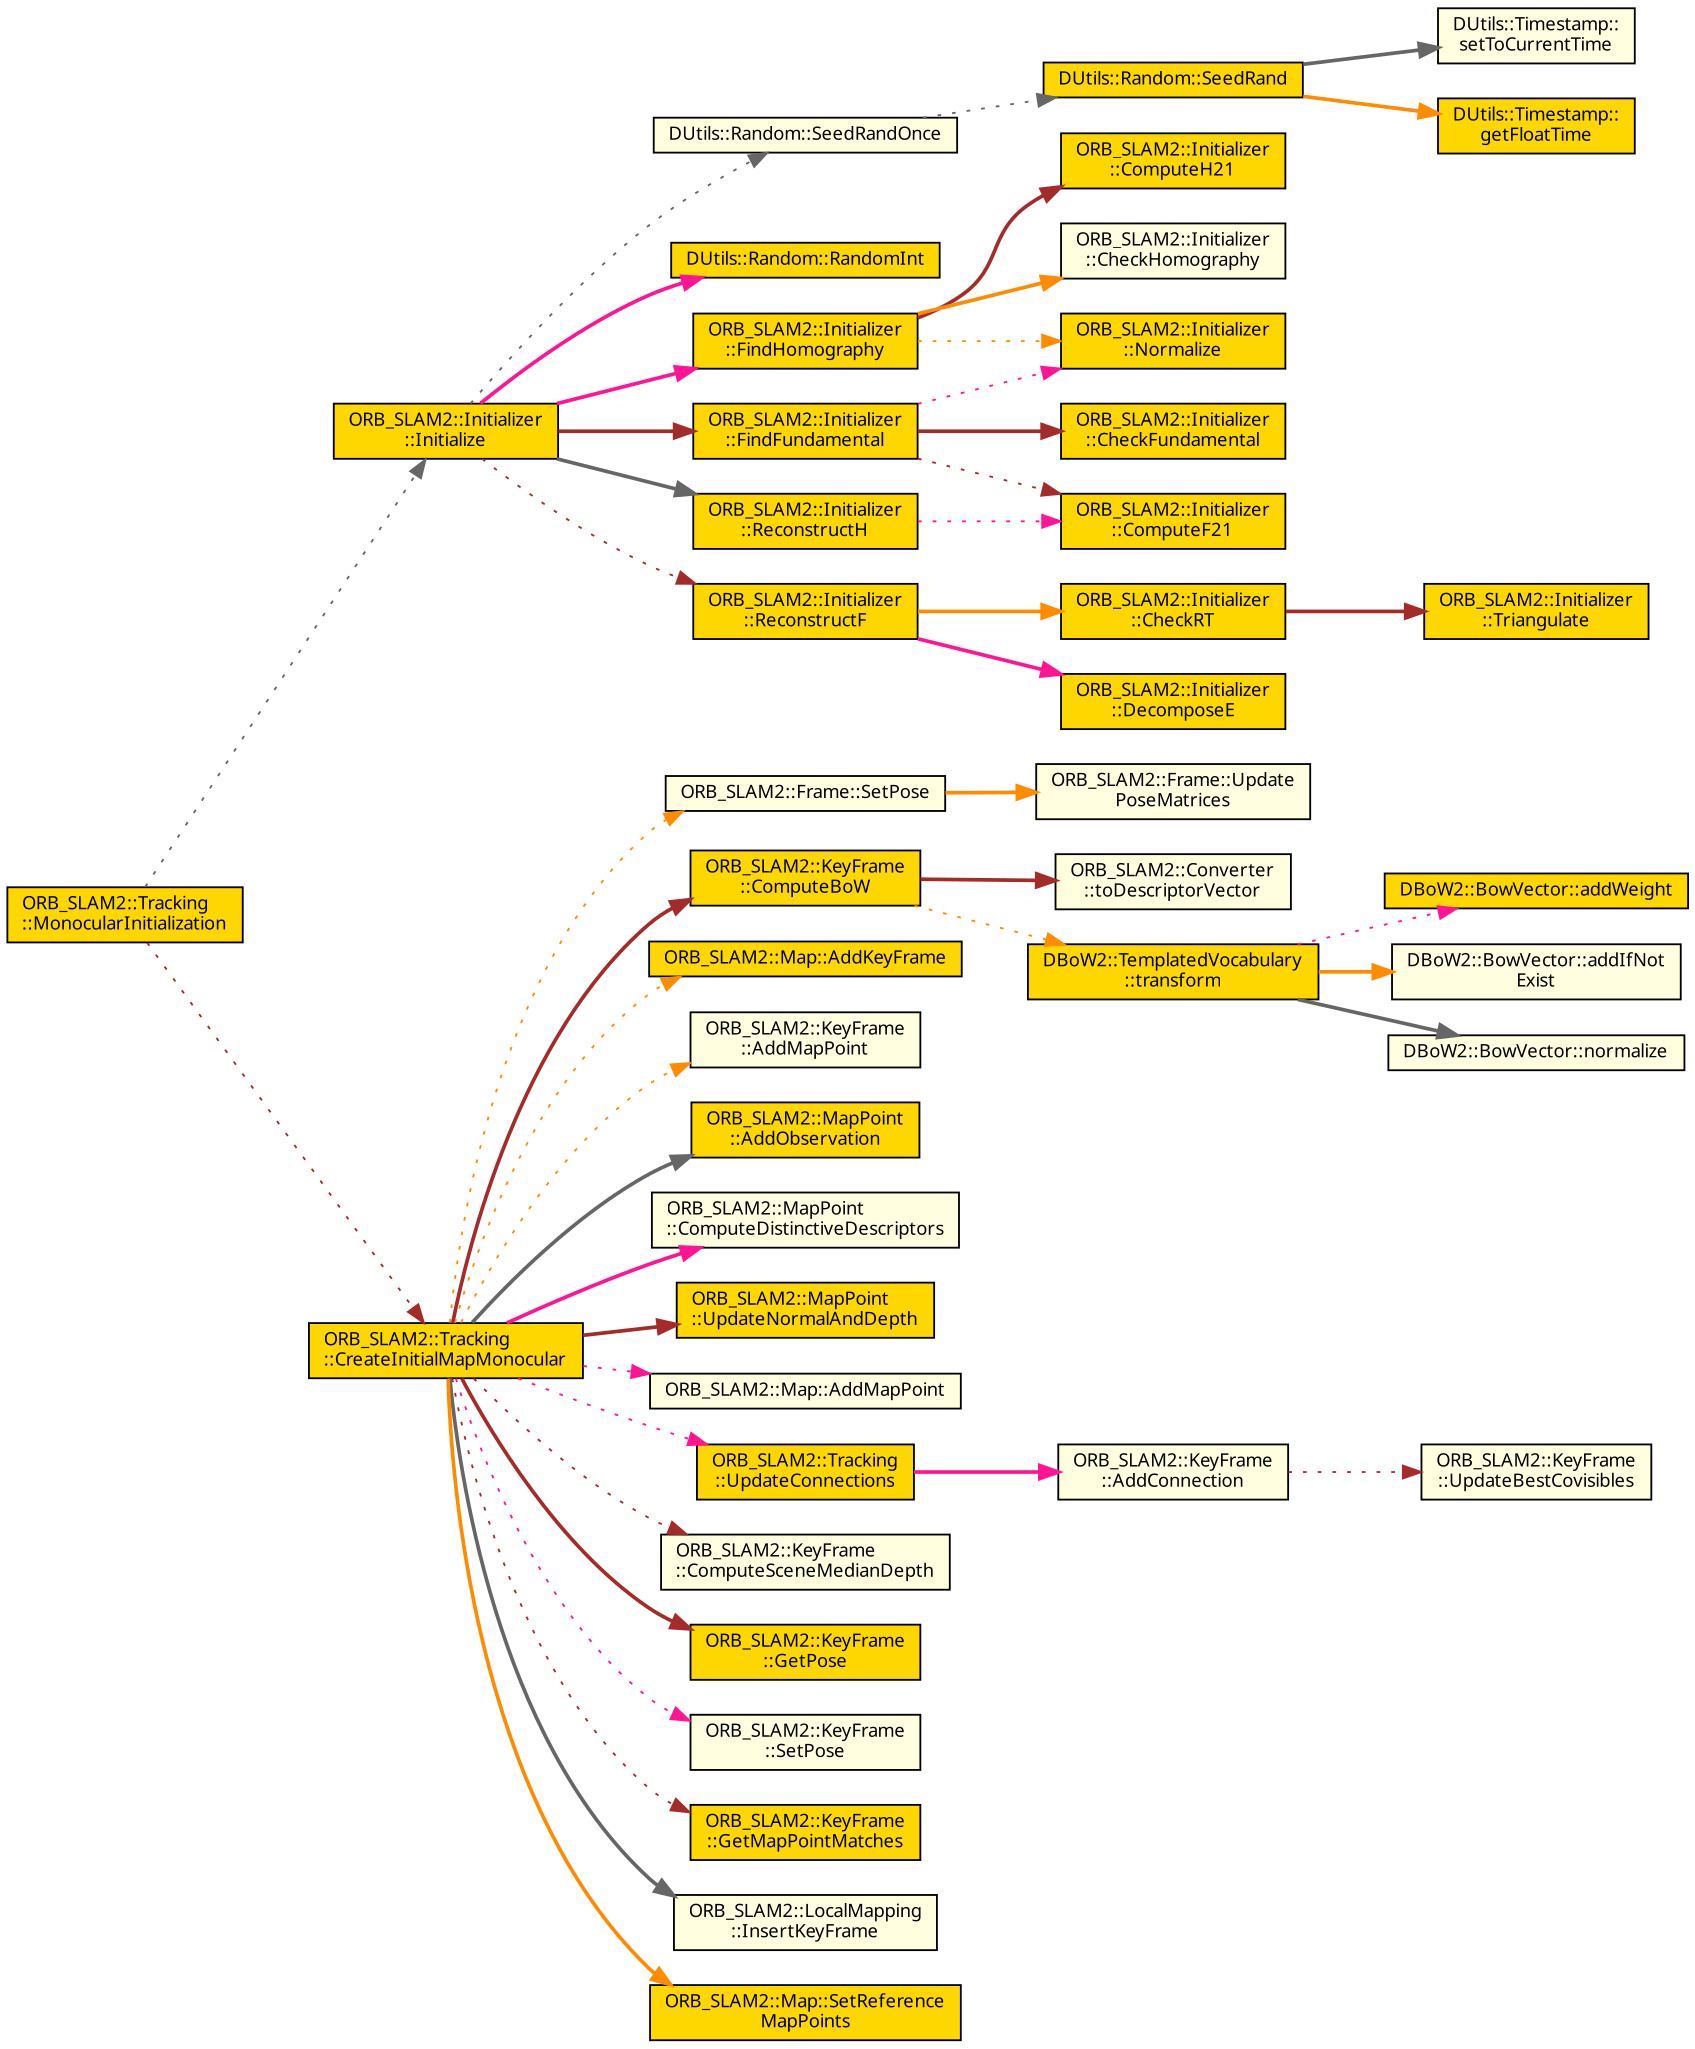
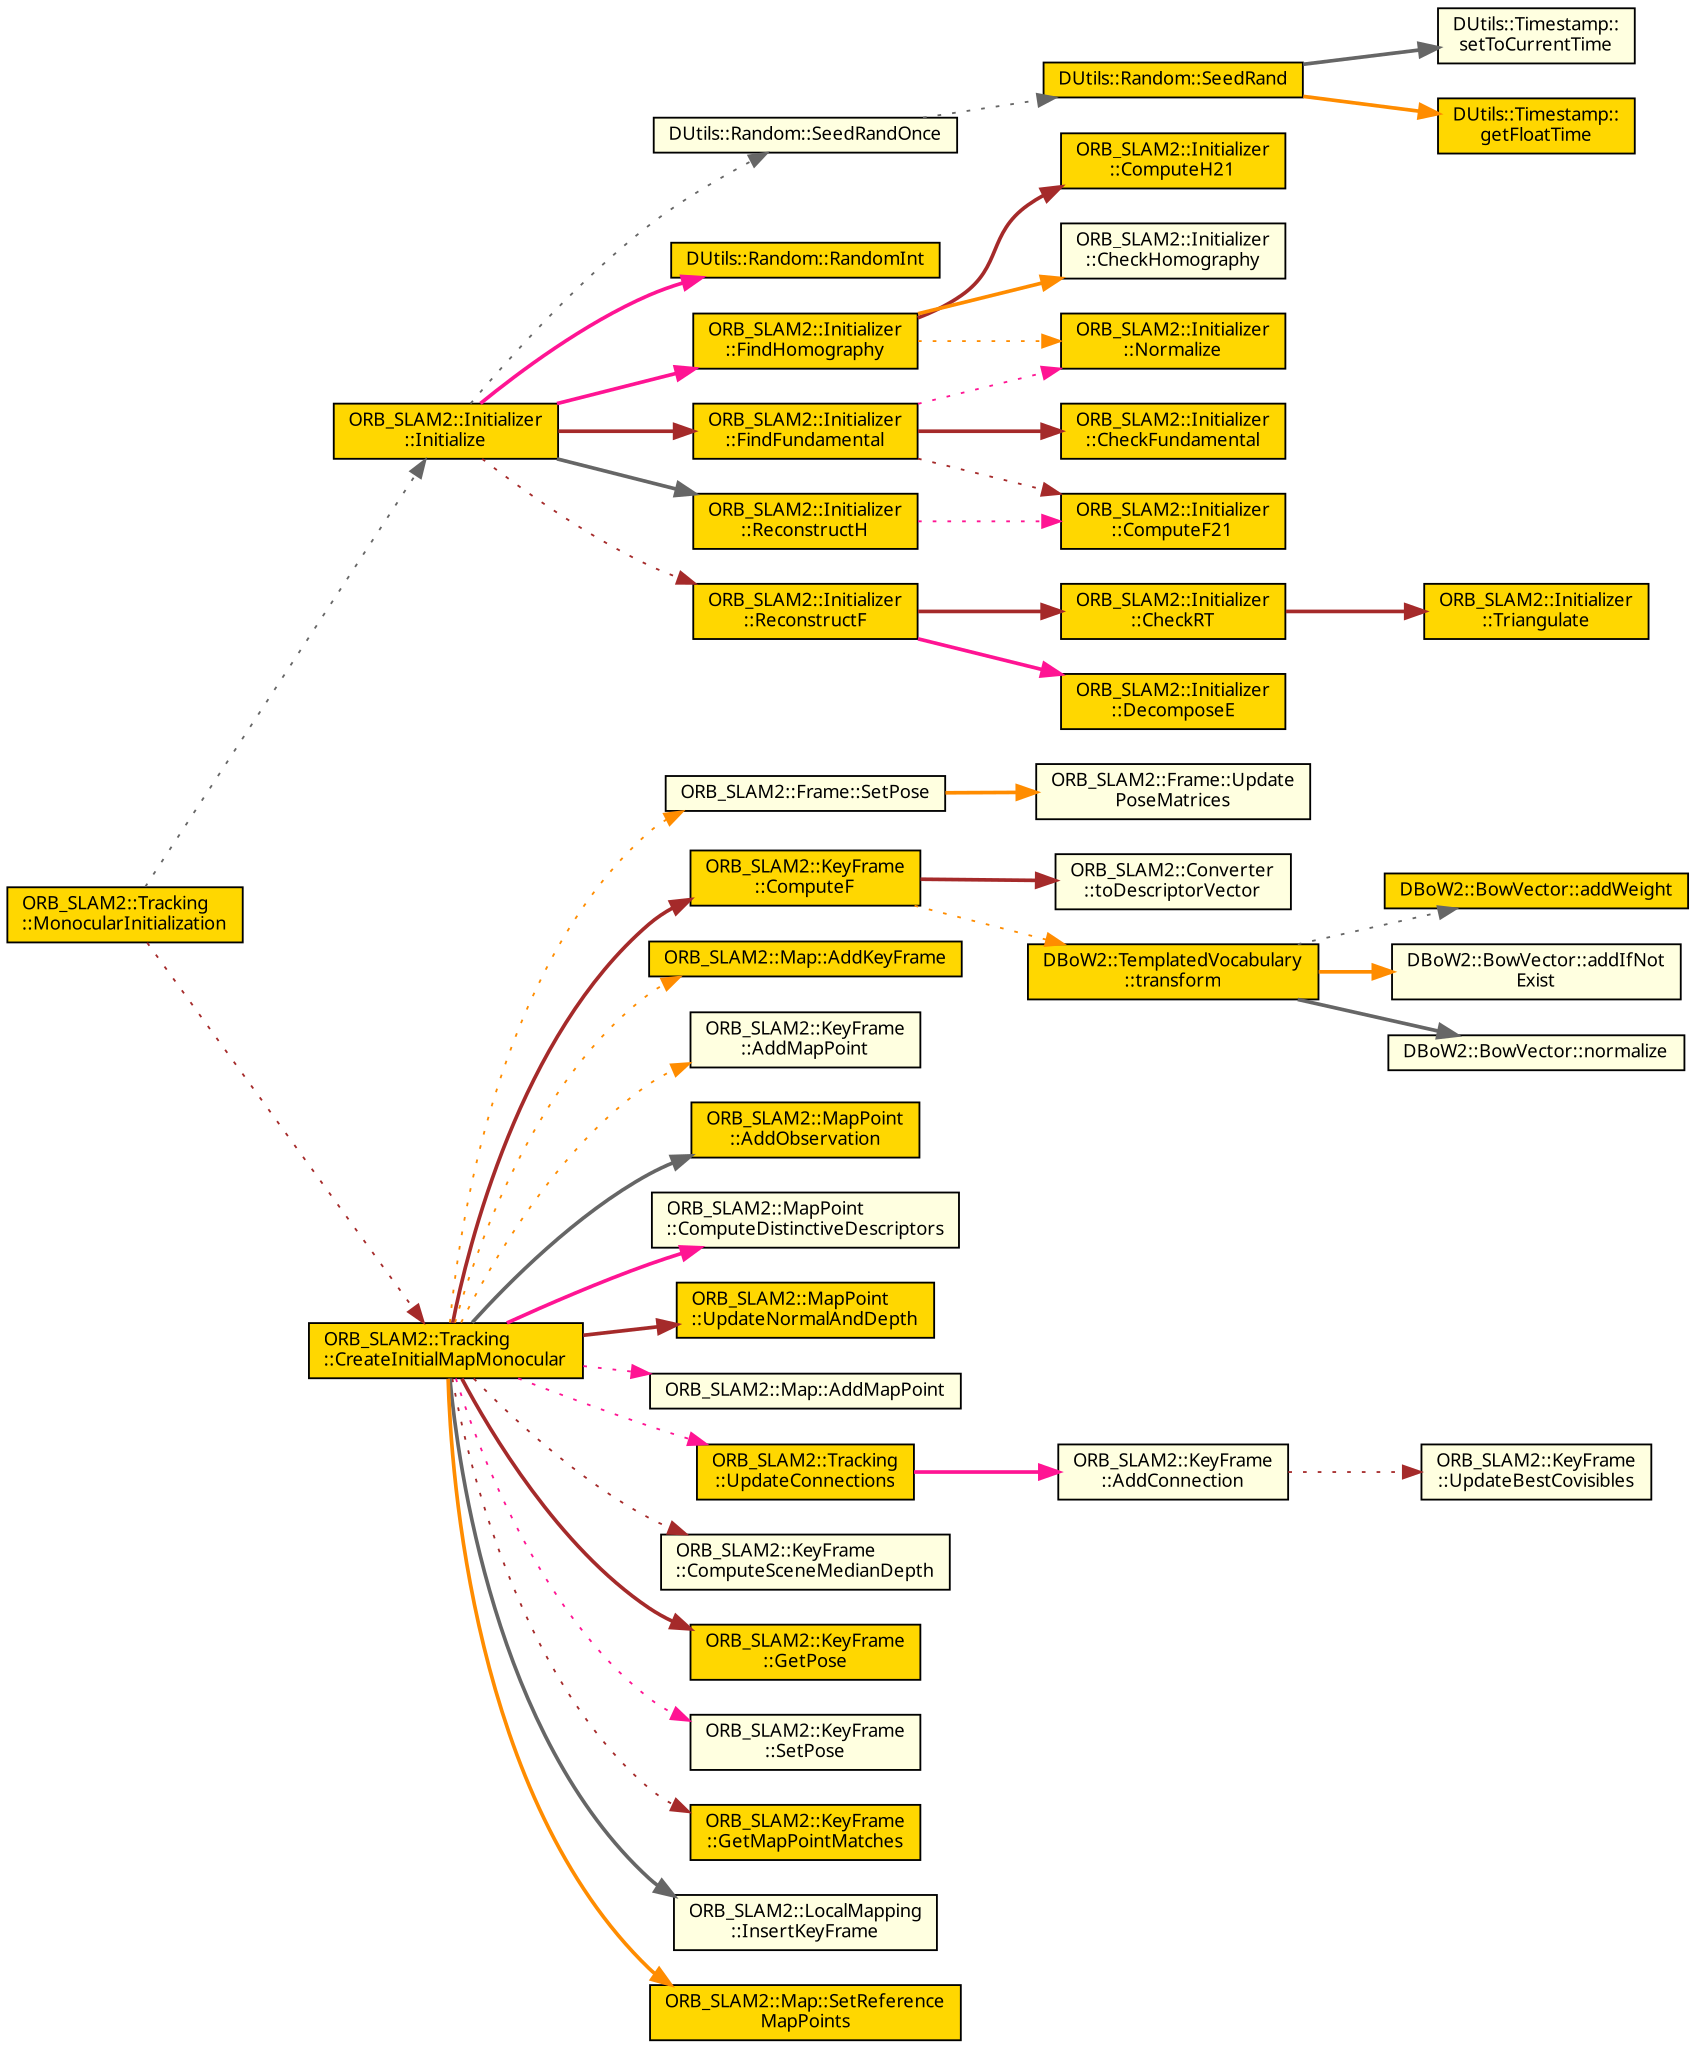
(980, 611) -> (980, 611)
(805, 878) -> (805, 878)
(1368, 928) -> (1368, 928)
